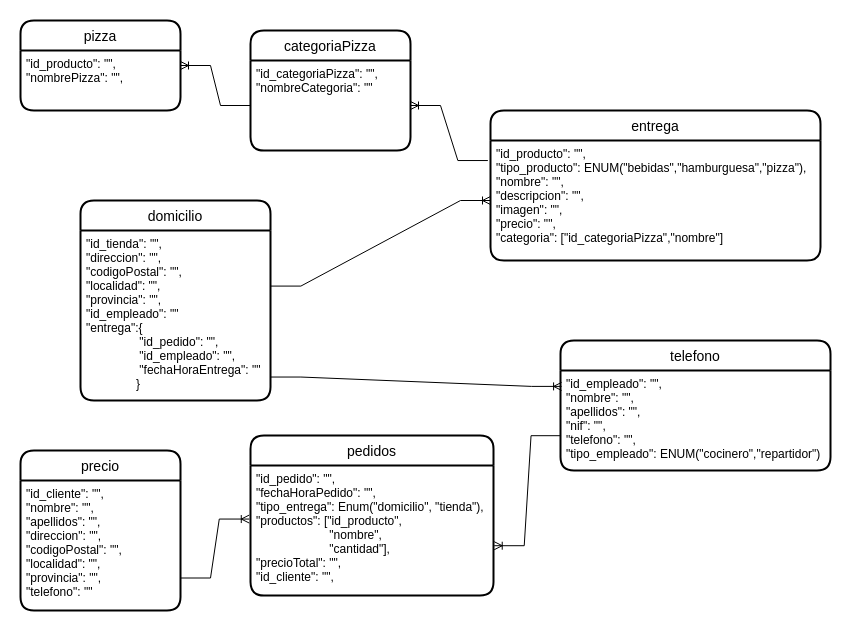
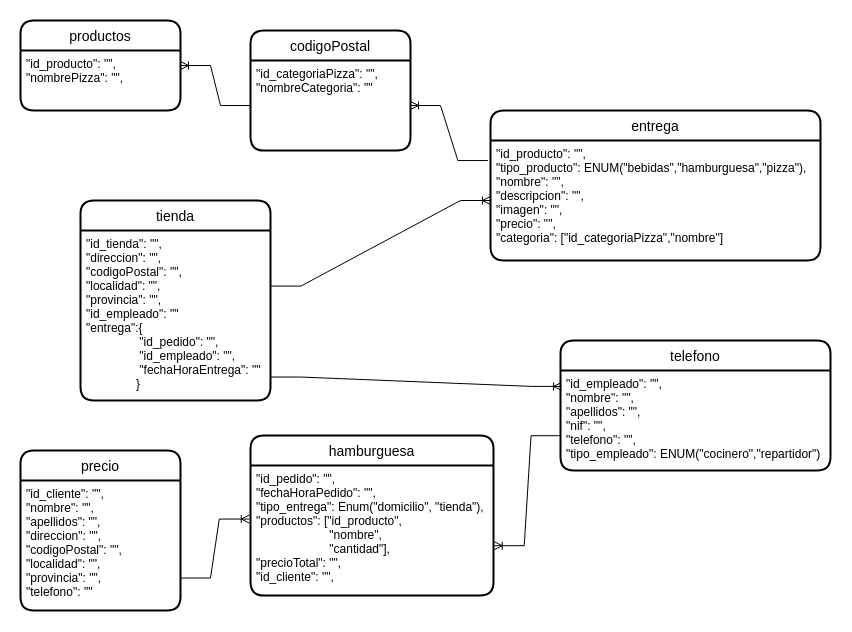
(100, 36) -> (100, 36)
(330, 46) -> (330, 46)
(175, 216) -> (175, 216)
(372, 451) -> (372, 451)
